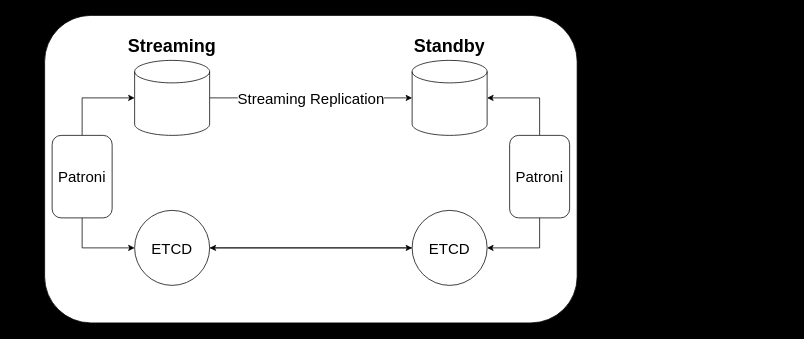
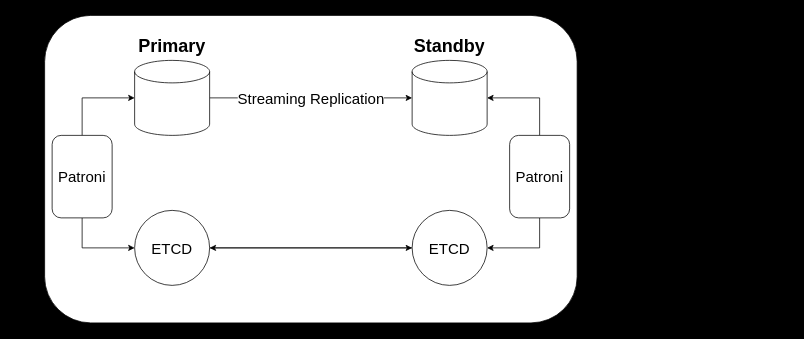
(172, 41) -> (172, 41)
